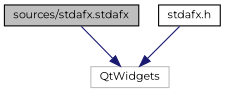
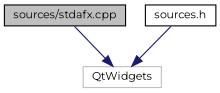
(72, 15) -> (65, 15)
(189, 15) -> (181, 15)
